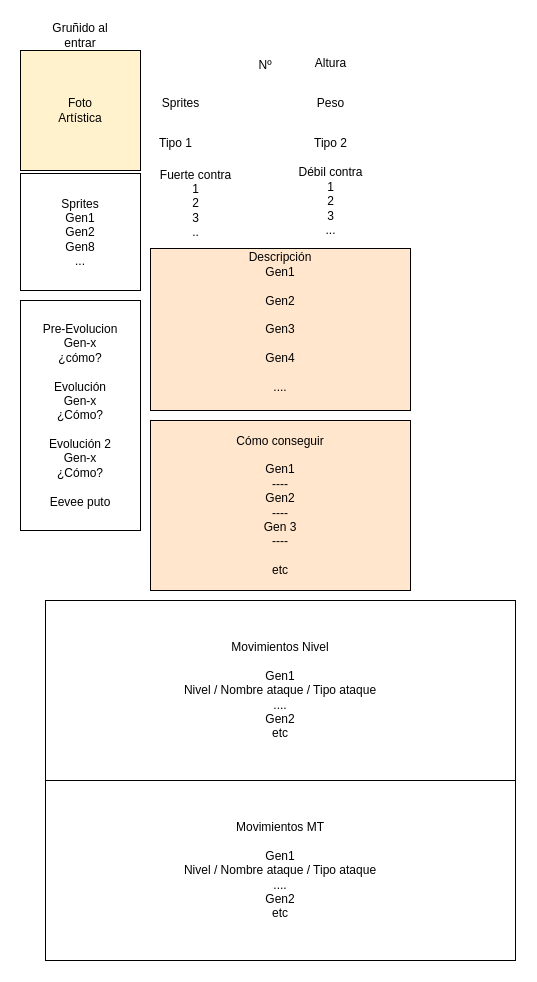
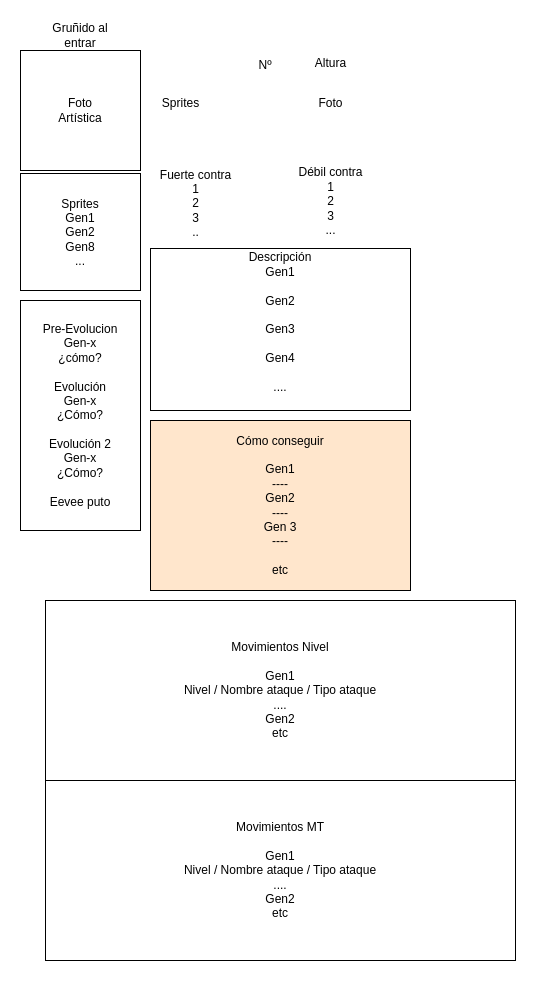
(331, 104) -> (331, 104)
(81, 111) -> (81, 111)
(176, 144) -> none
(331, 144) -> none
(281, 330) -> (281, 330)
